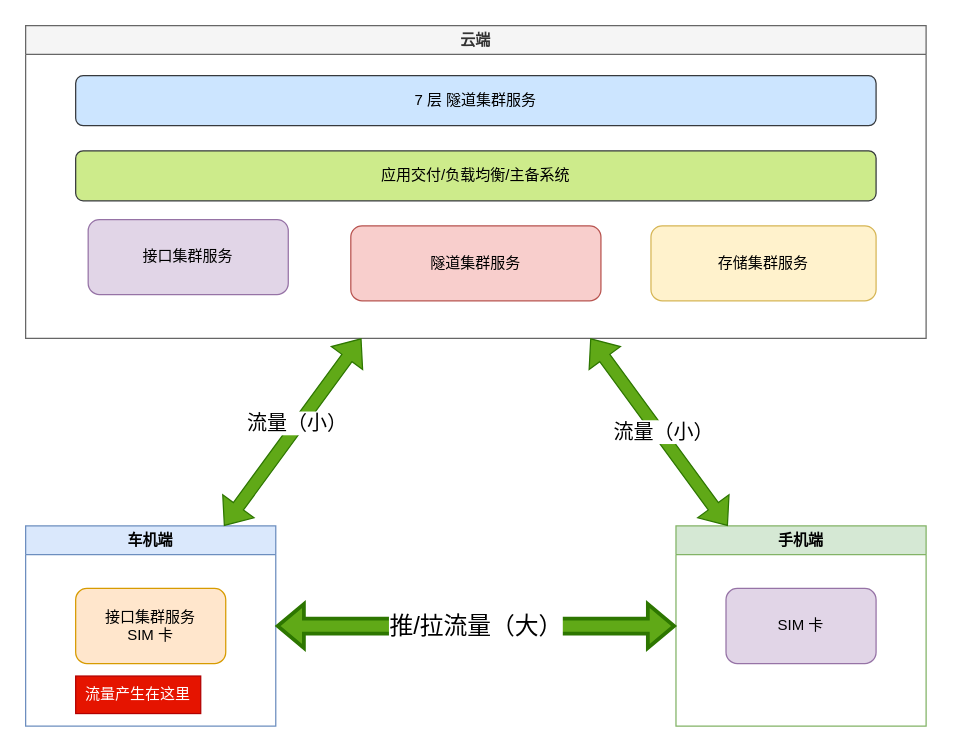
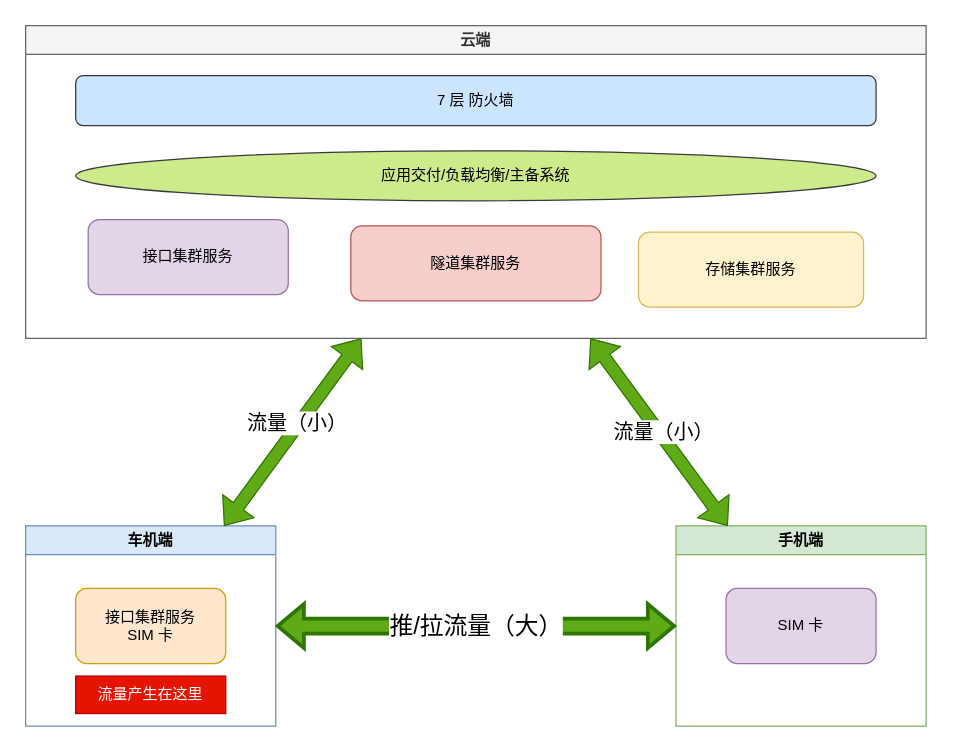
(476, 101) -> (476, 101)
(476, 176) -> (476, 176)
(763, 263) -> (751, 269)
(138, 694) -> (151, 694)
